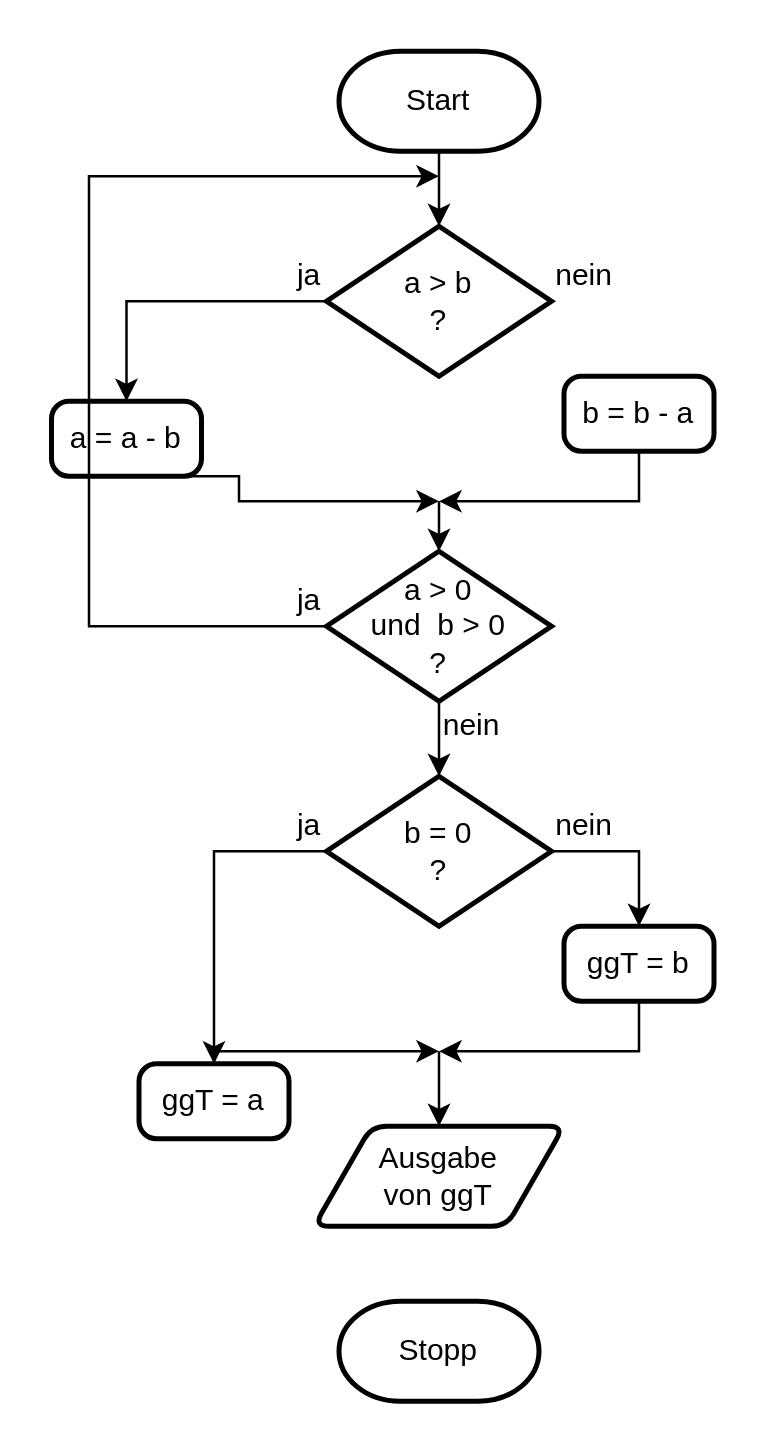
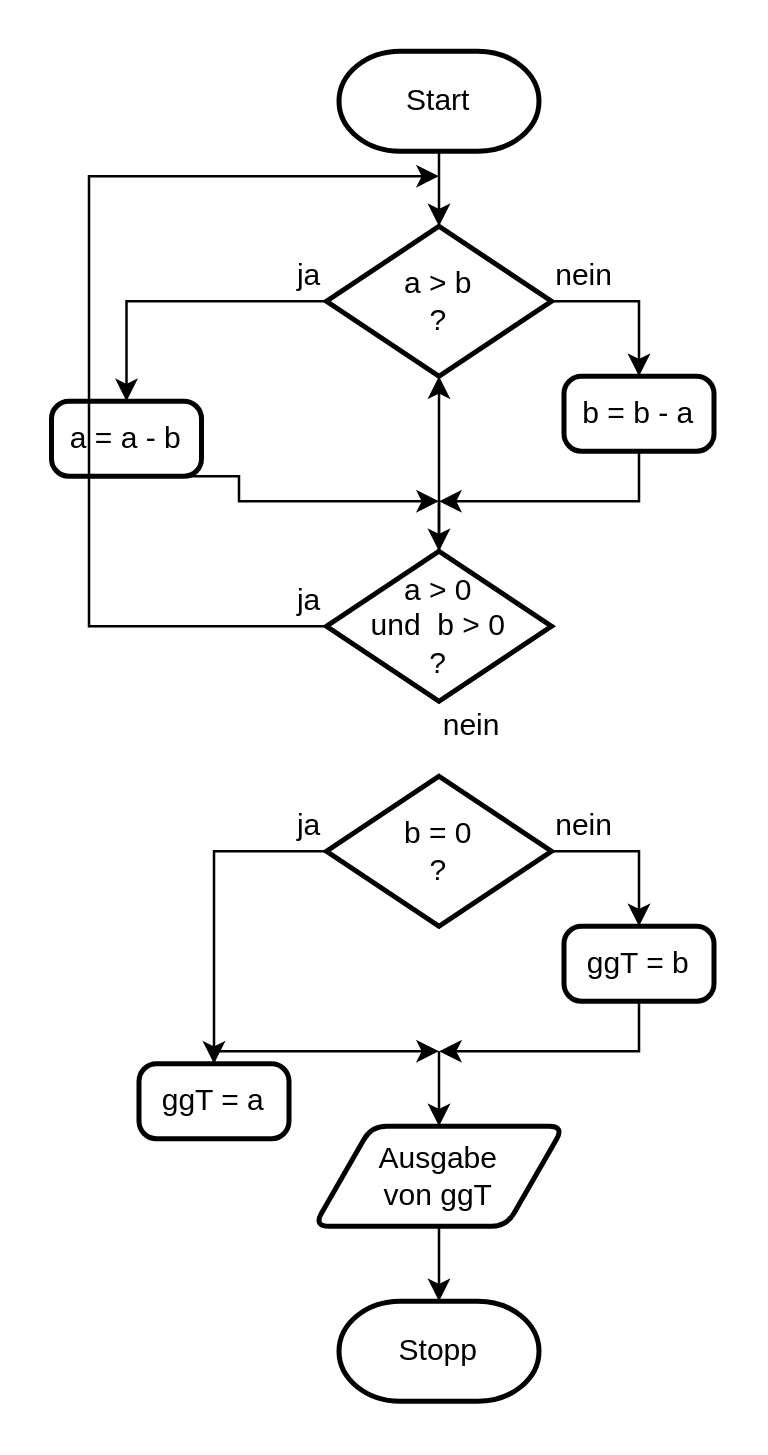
none -> (626, 301)
(439, 746) -> (439, 446)
none -> (439, 1271)
